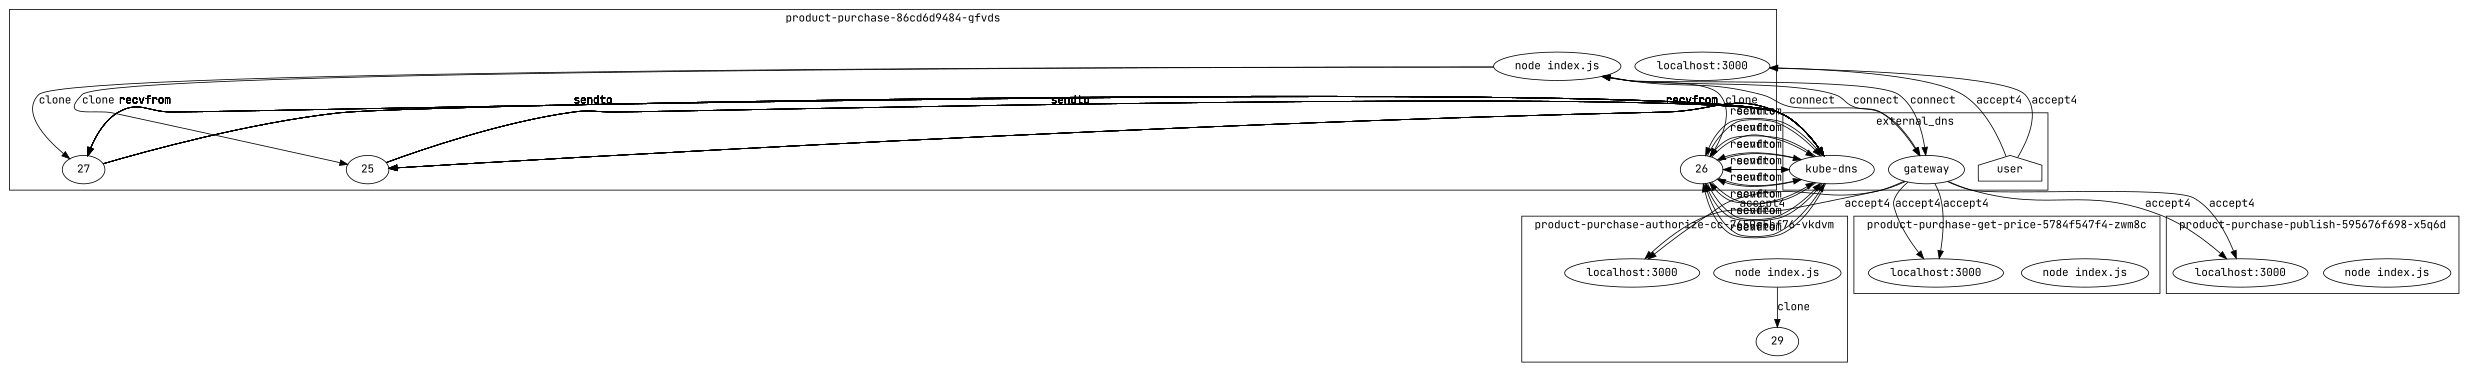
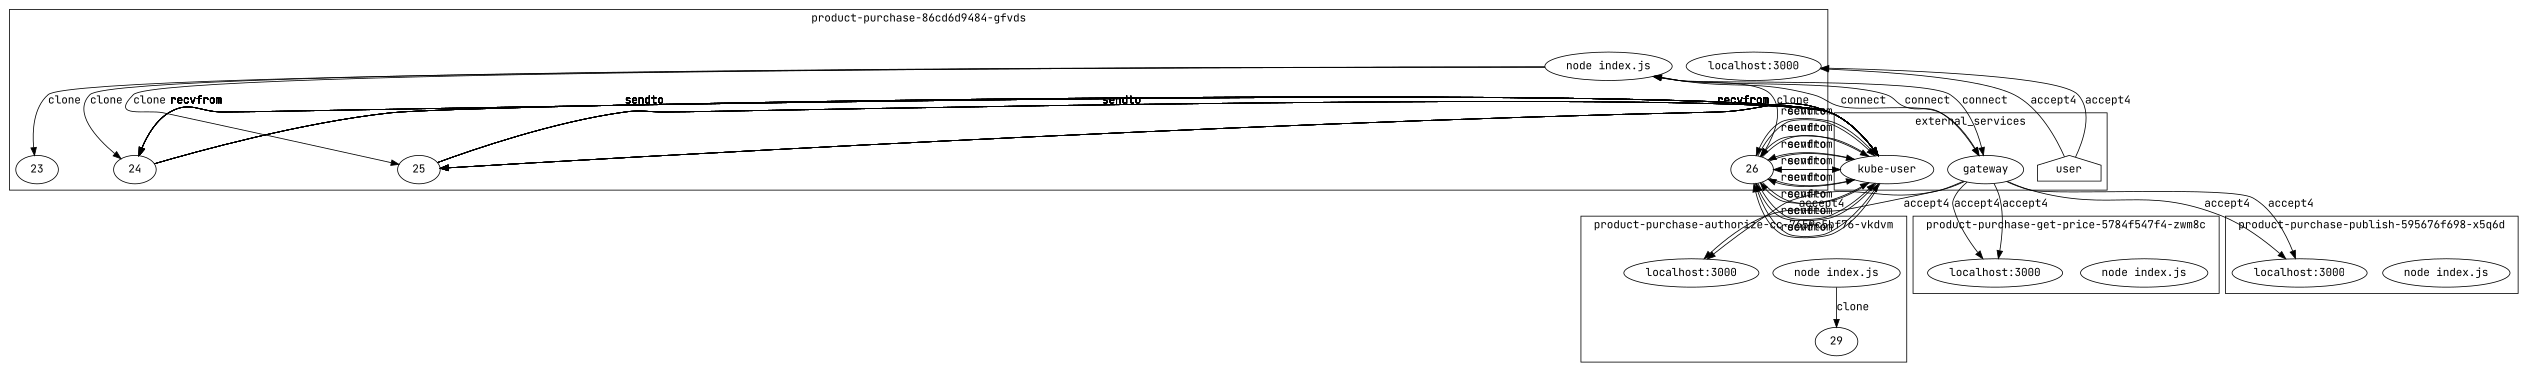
(1915, 122) -> (1971, 122)
none -> (37, 170)
(84, 170) -> (135, 170)
(1832, 170) -> (1887, 170)
